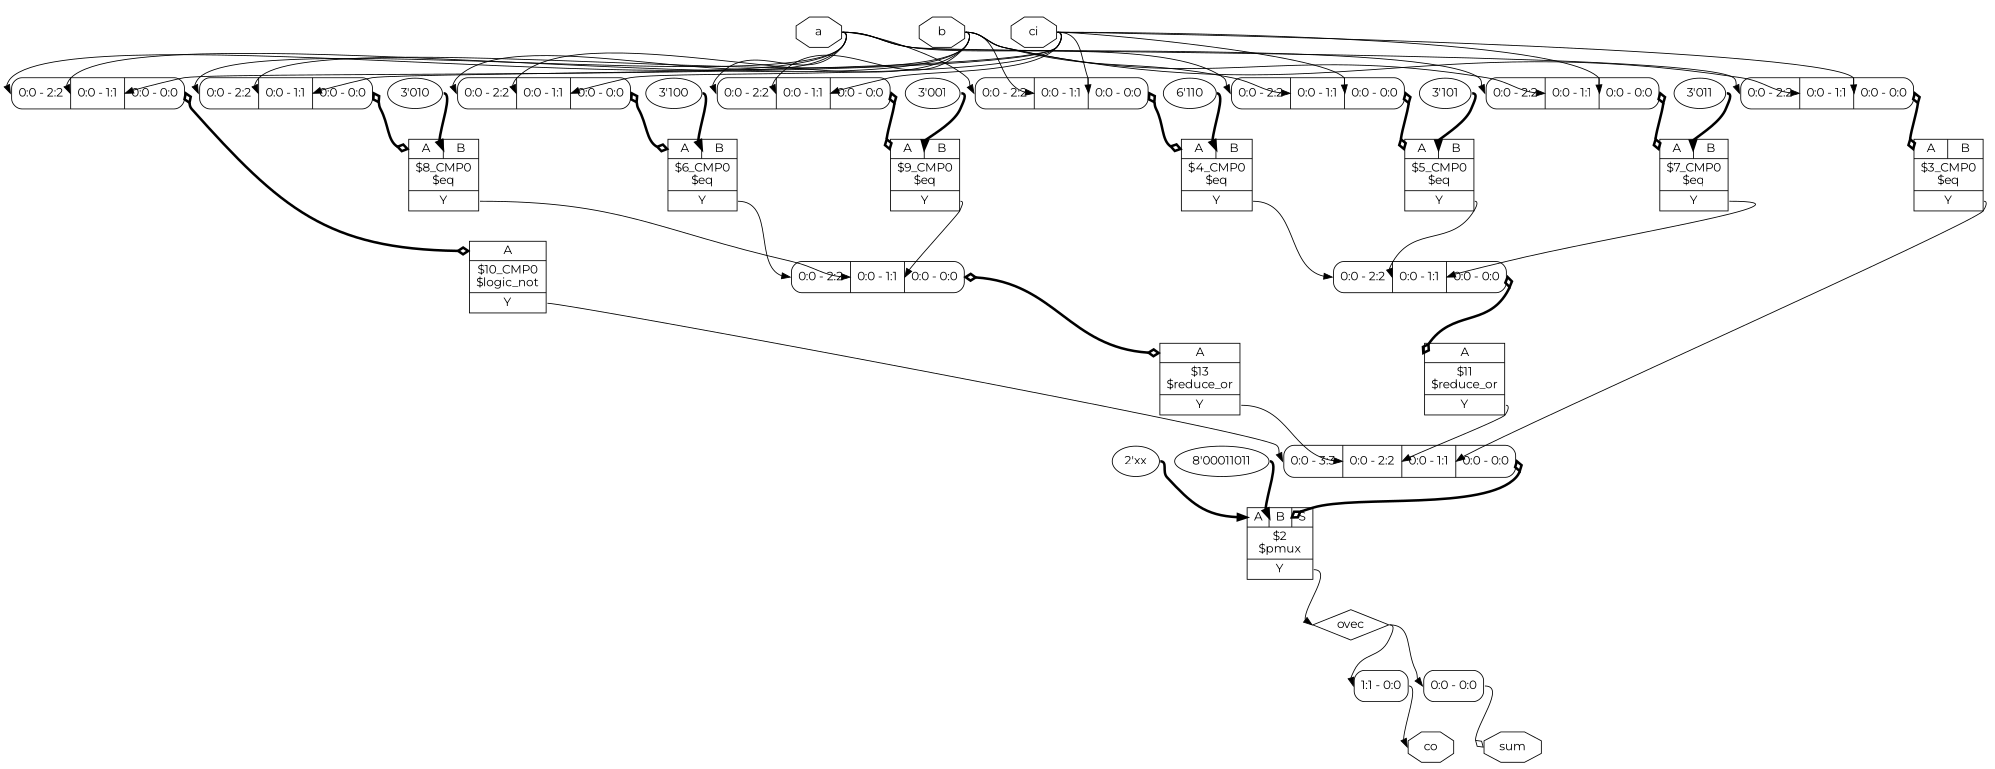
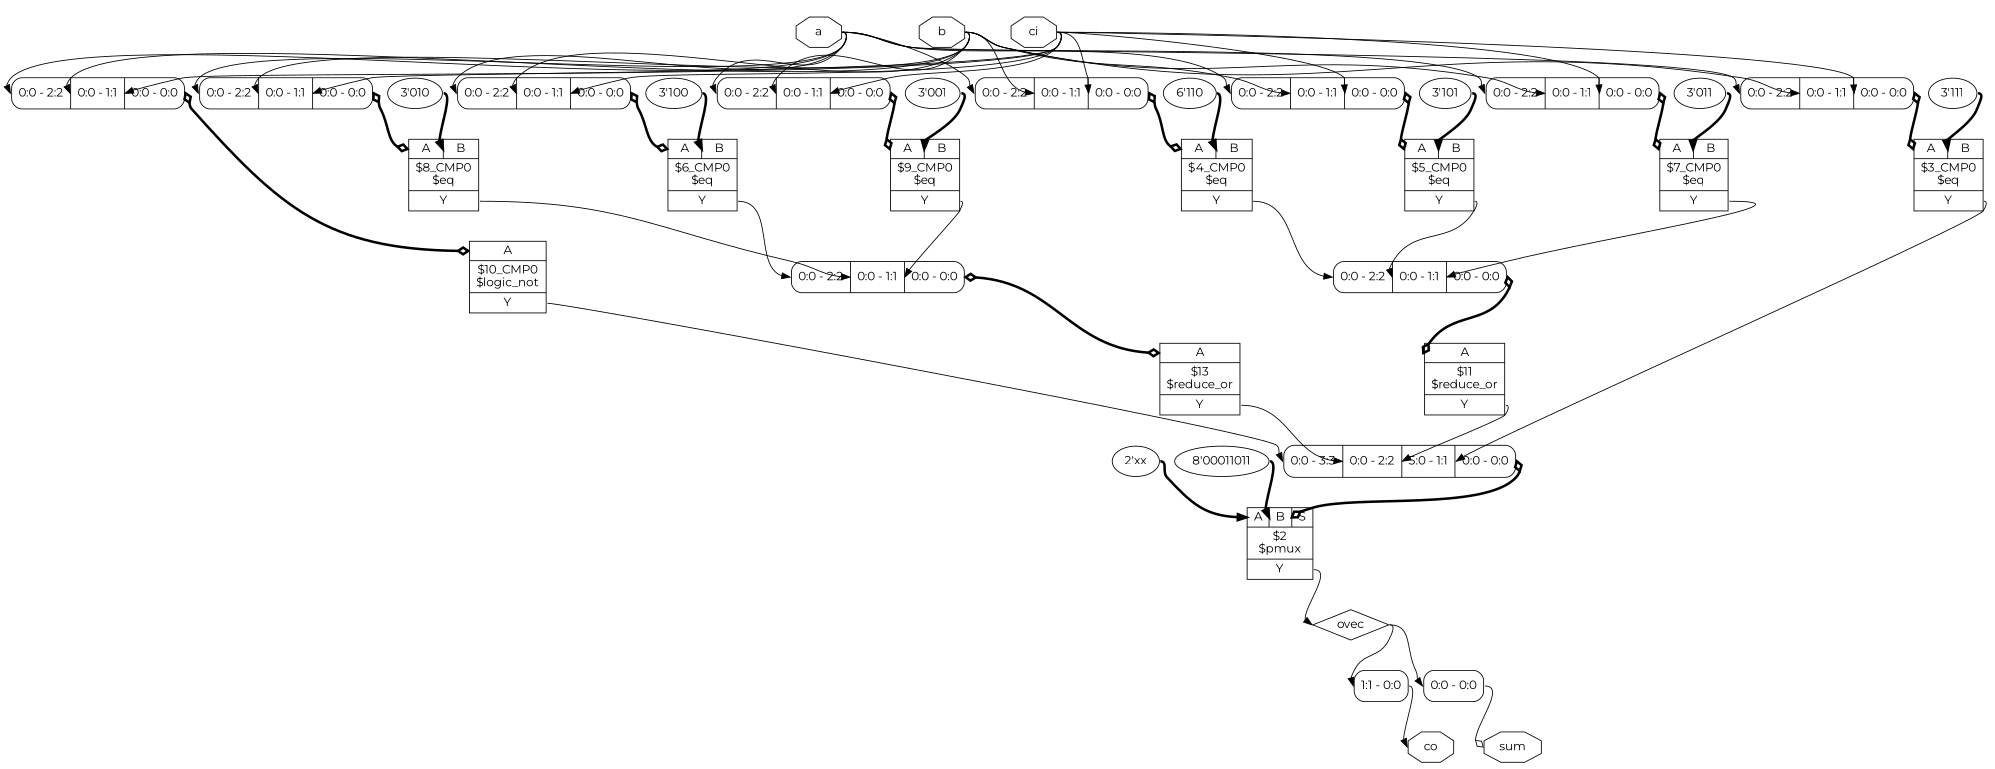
none -> (1953, 93)
(1429, 461) -> (1428, 461)
